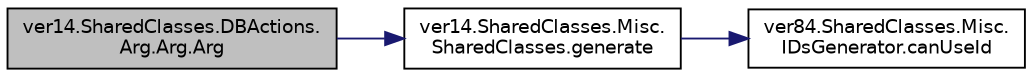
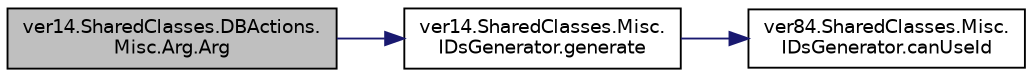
(172, 39) -> (172, 39)
(543, 39) -> (543, 39)
